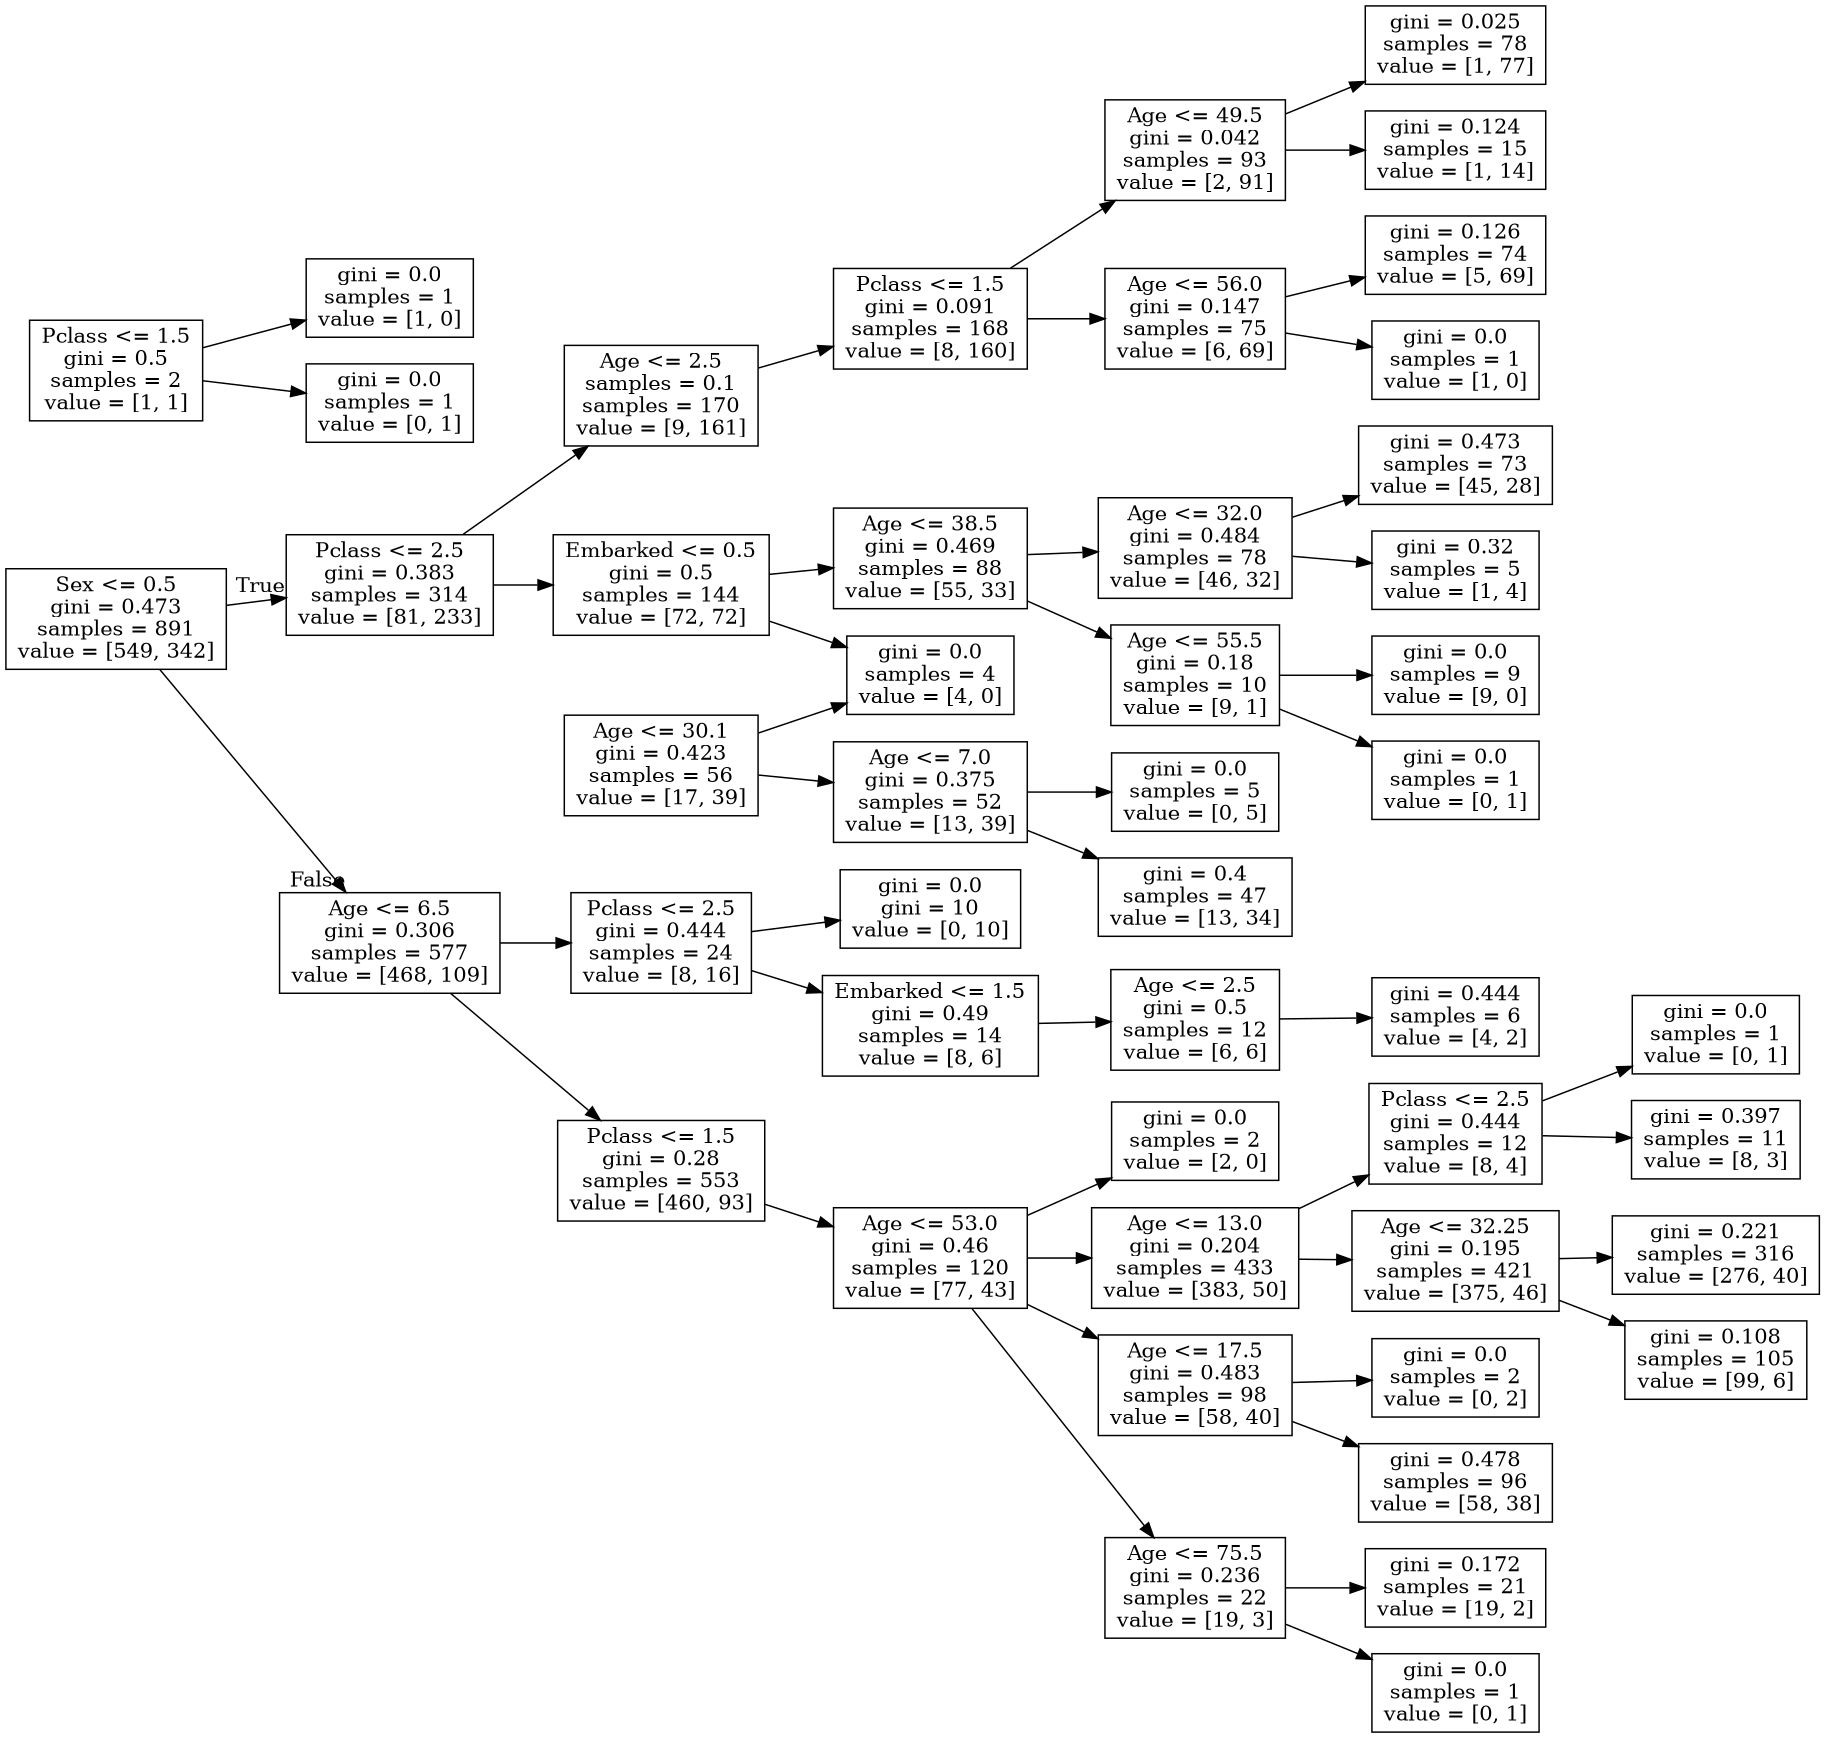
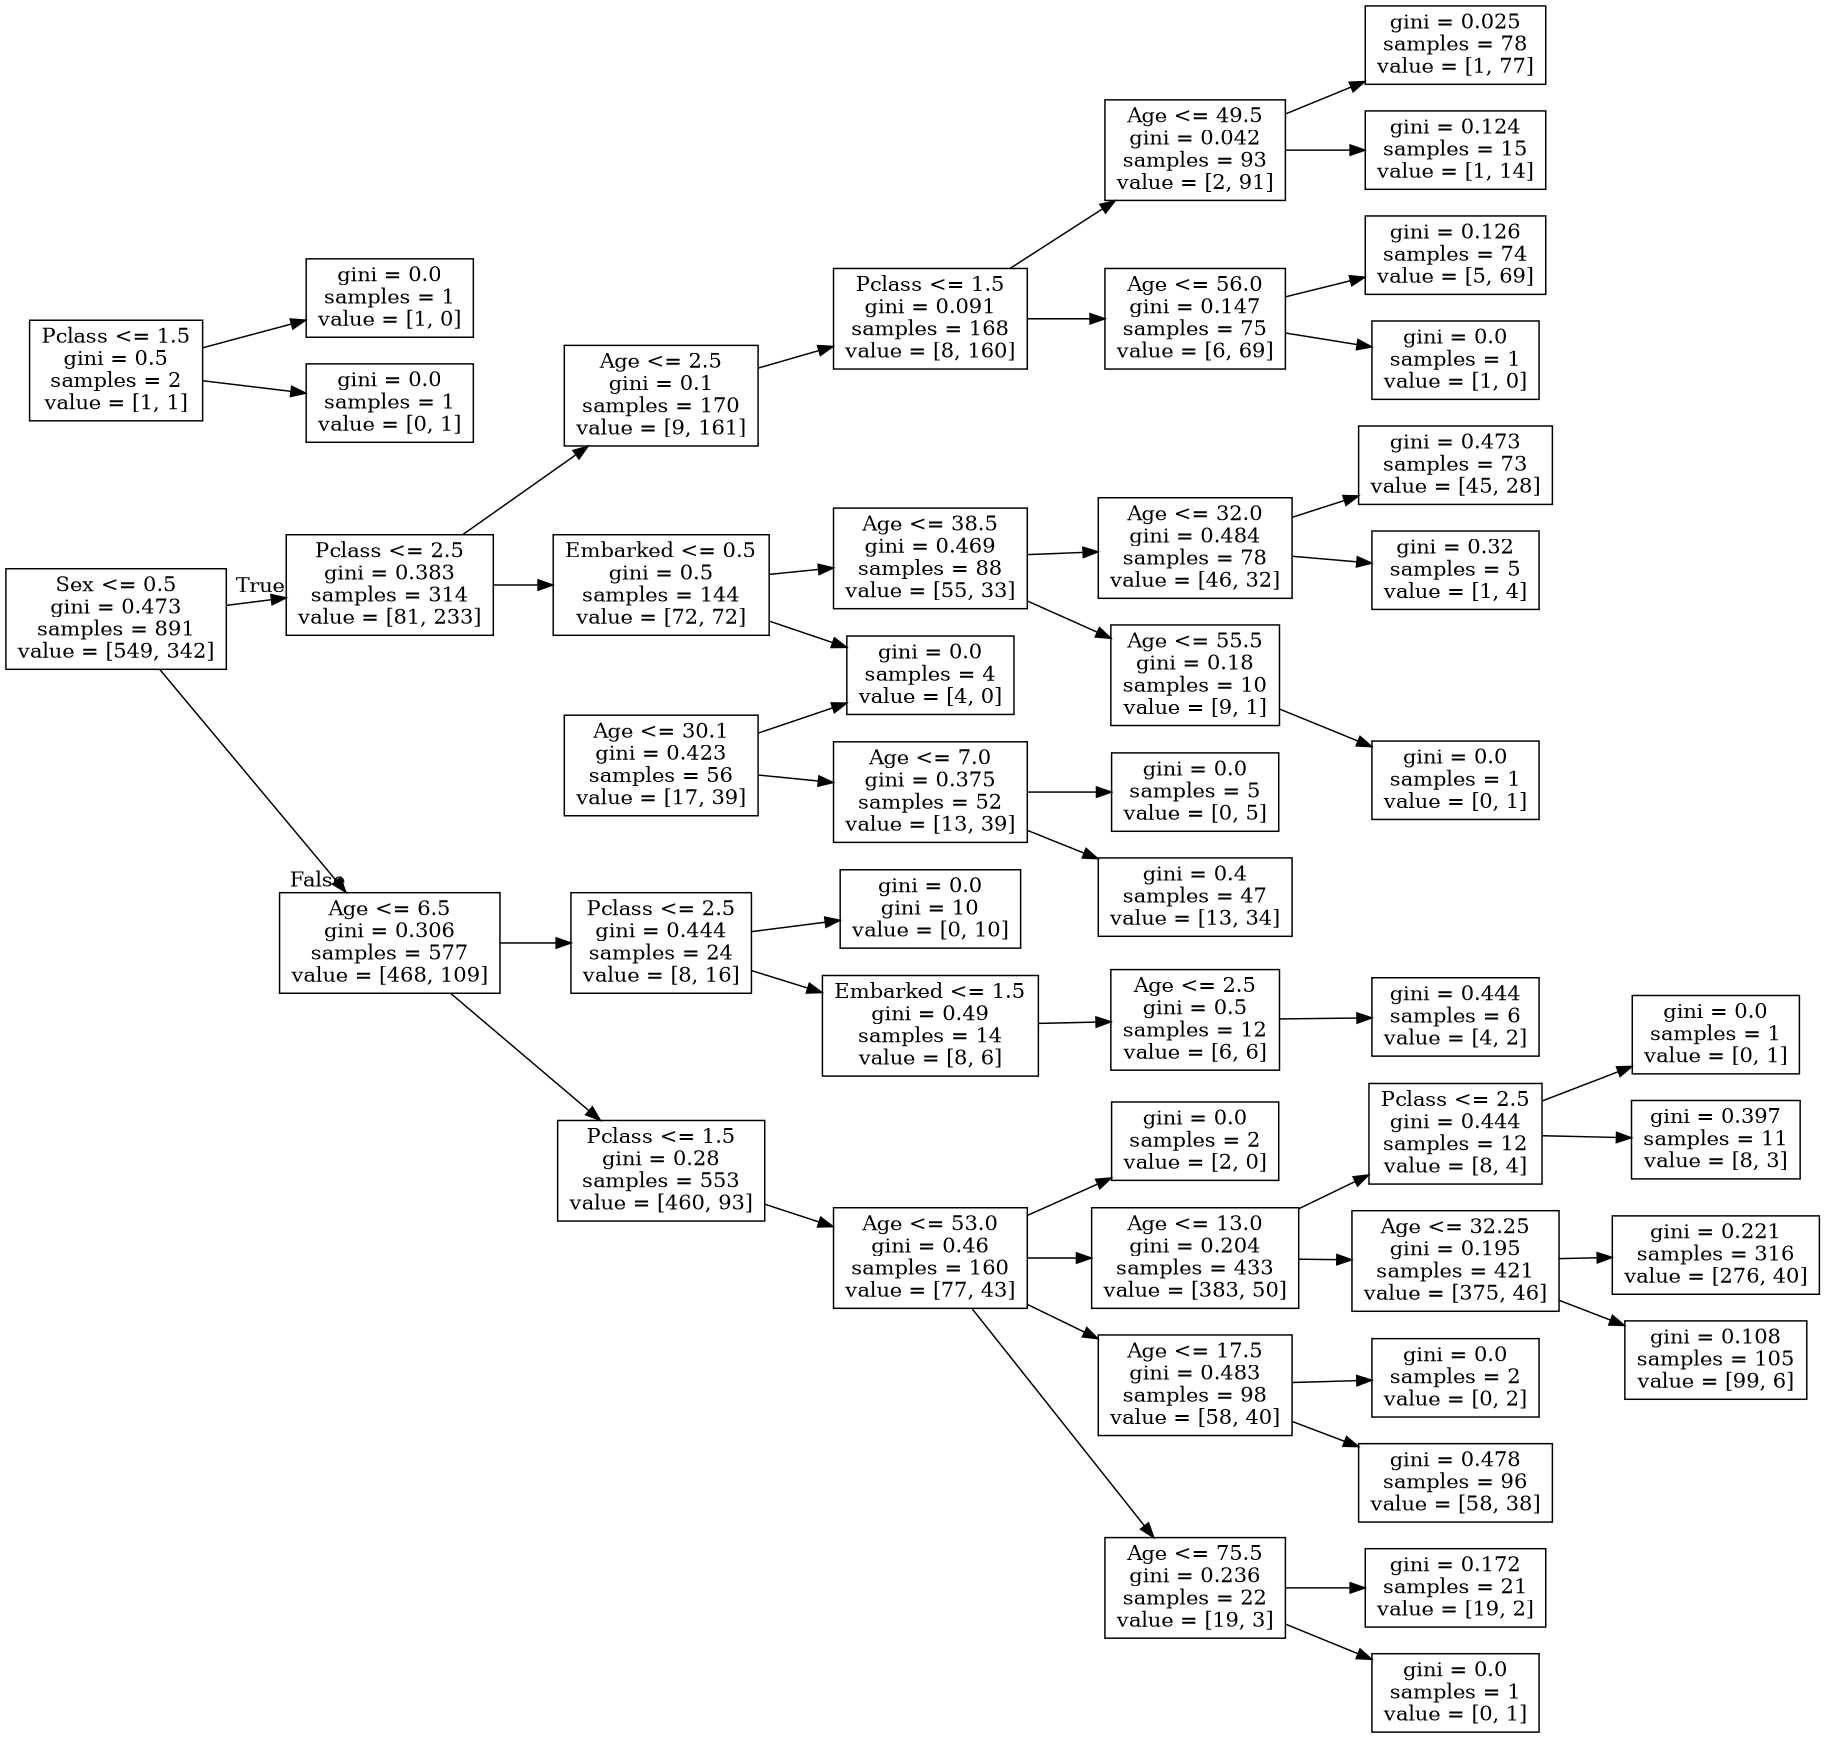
(661, 396) -> (661, 396)
(1456, 675) -> none
(930, 1258) -> (930, 1258)
